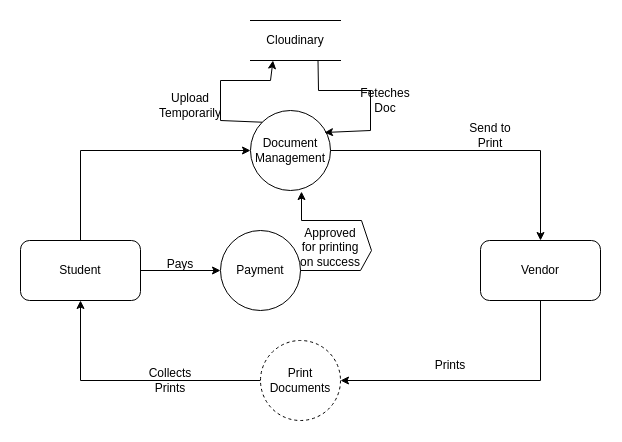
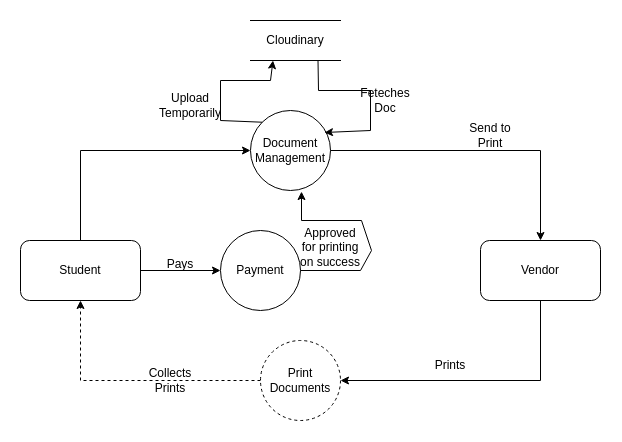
(134, 381) -> (134, 381)
